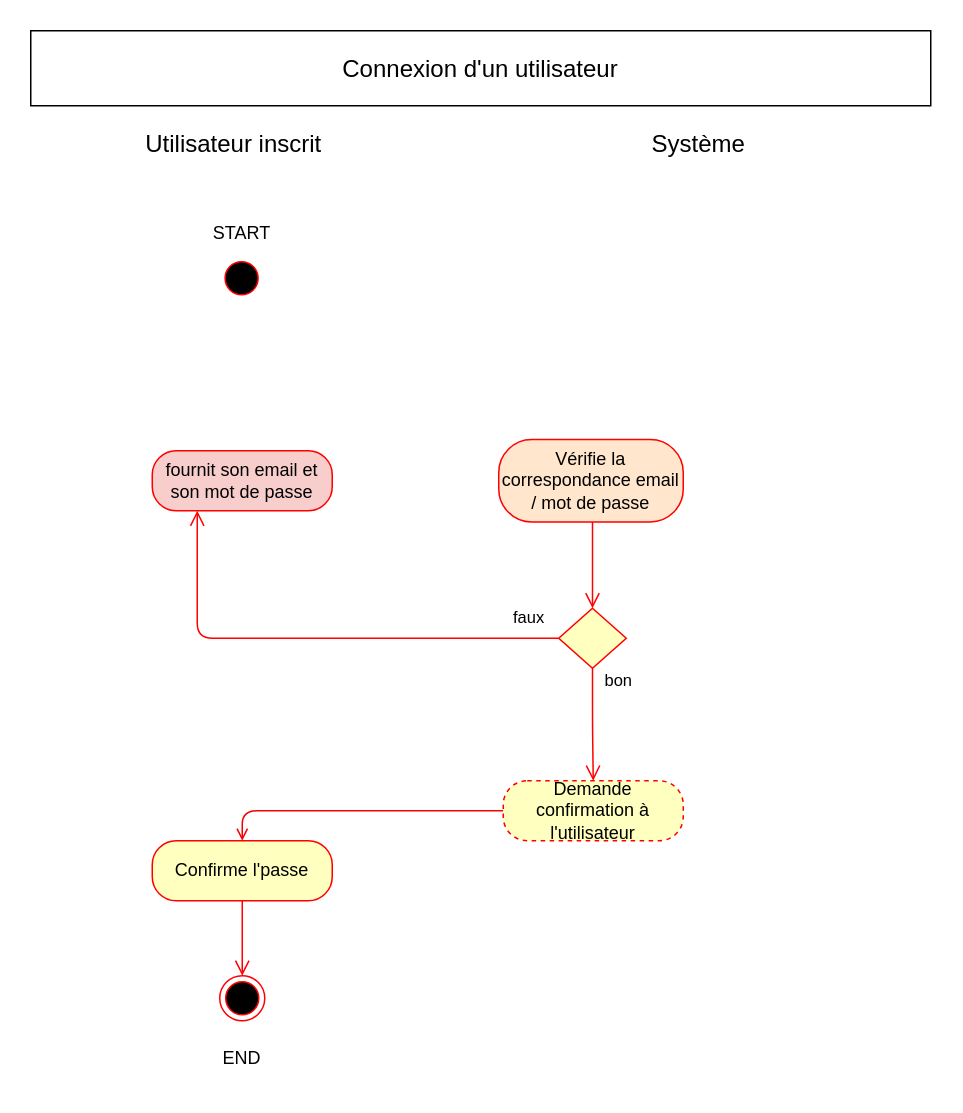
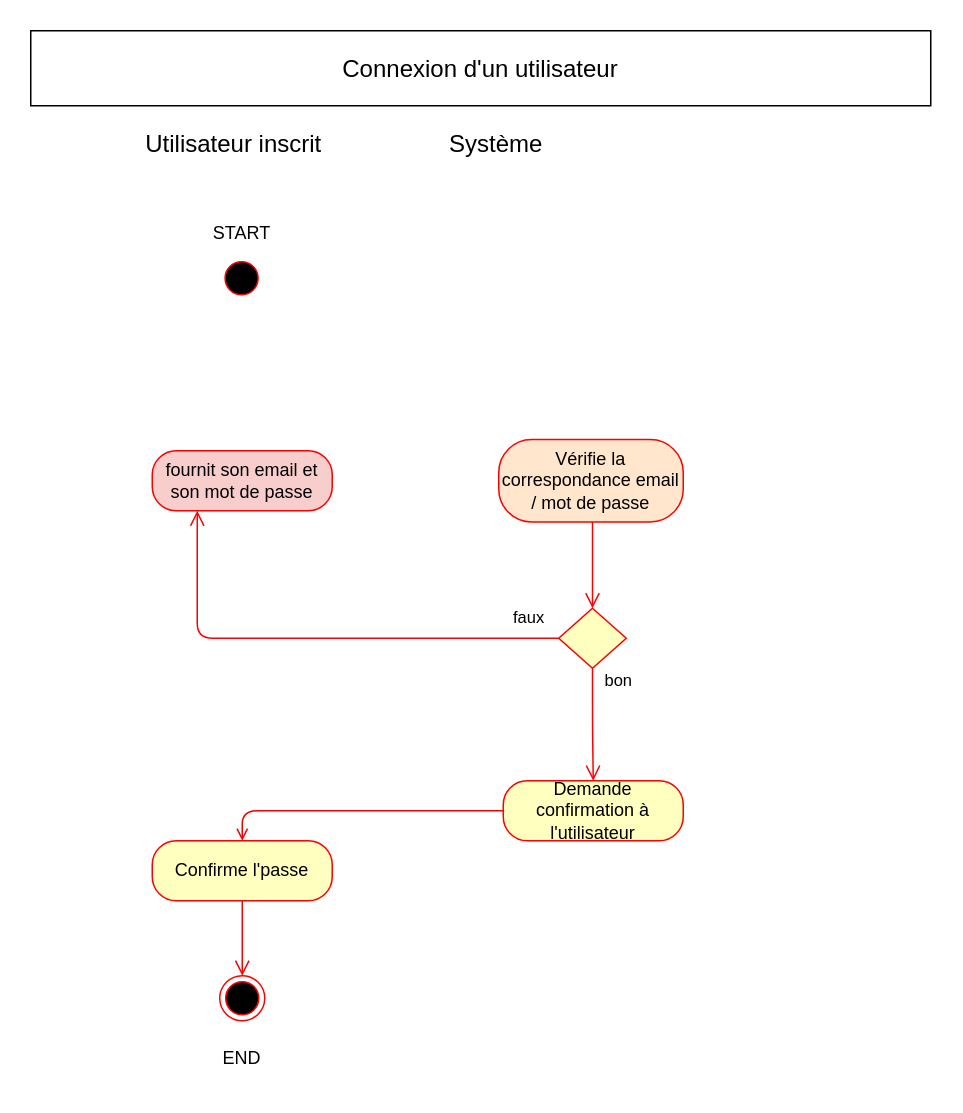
(698, 143) -> (496, 143)
(593, 811) -> (593, 811)
